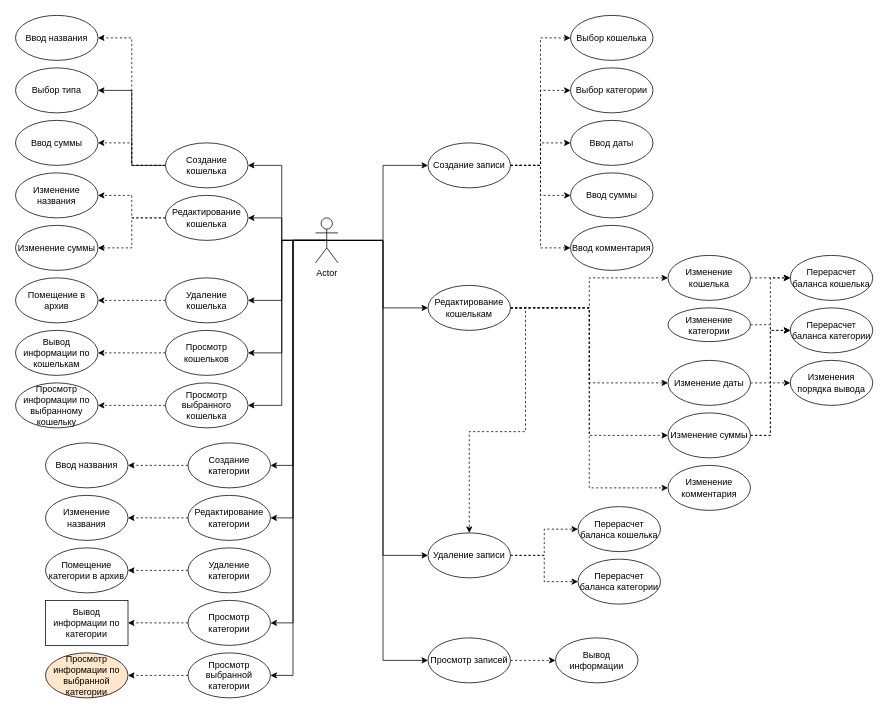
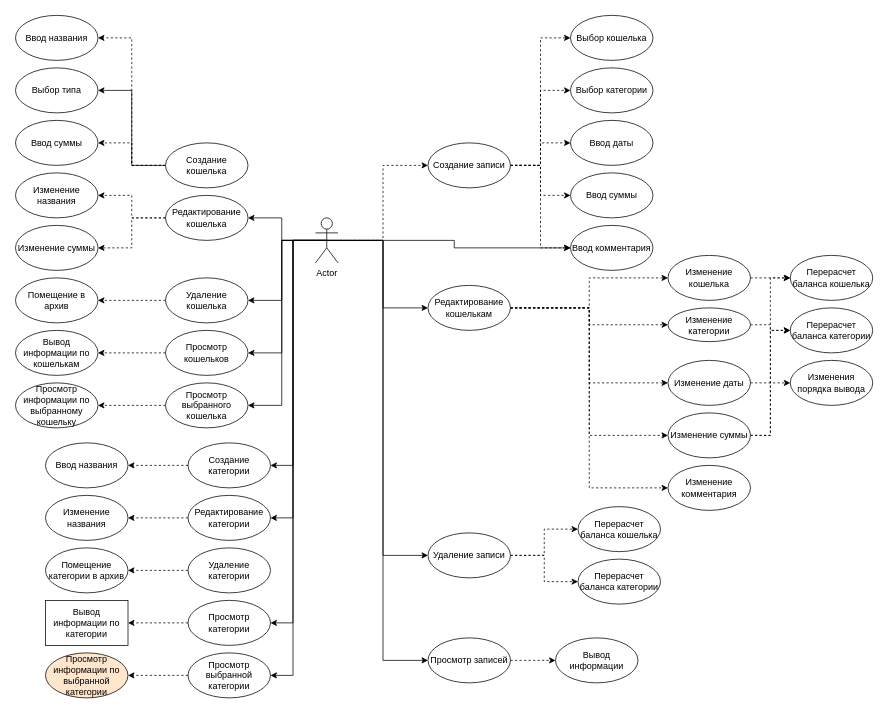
(282, 177) -> (458, 248)
(383, 182) -> (383, 182)
(510, 432) -> (627, 325)
